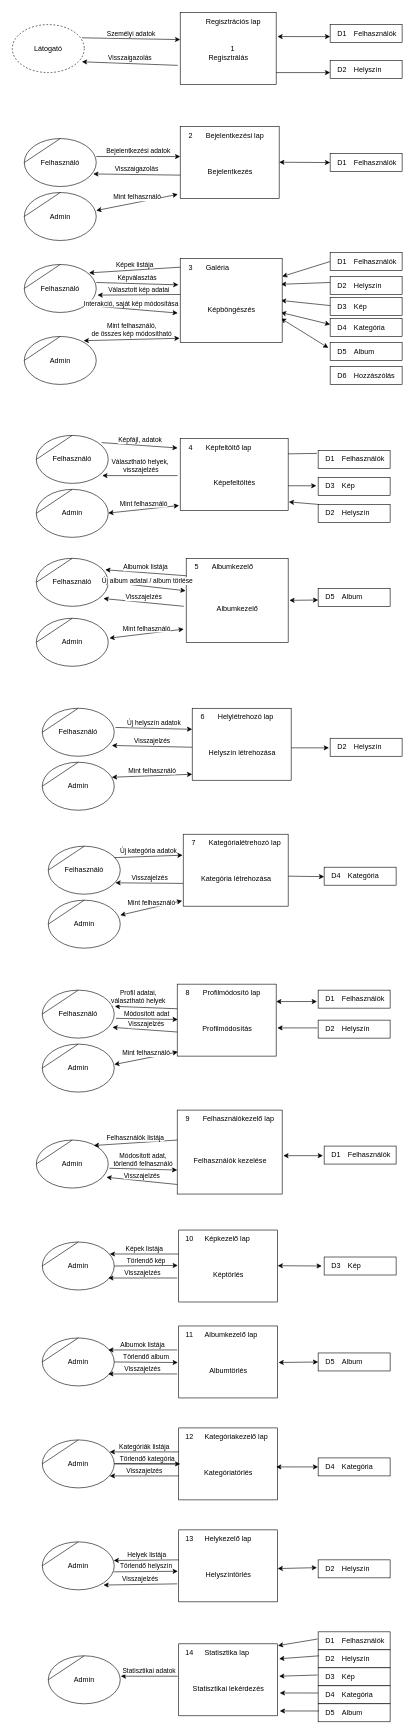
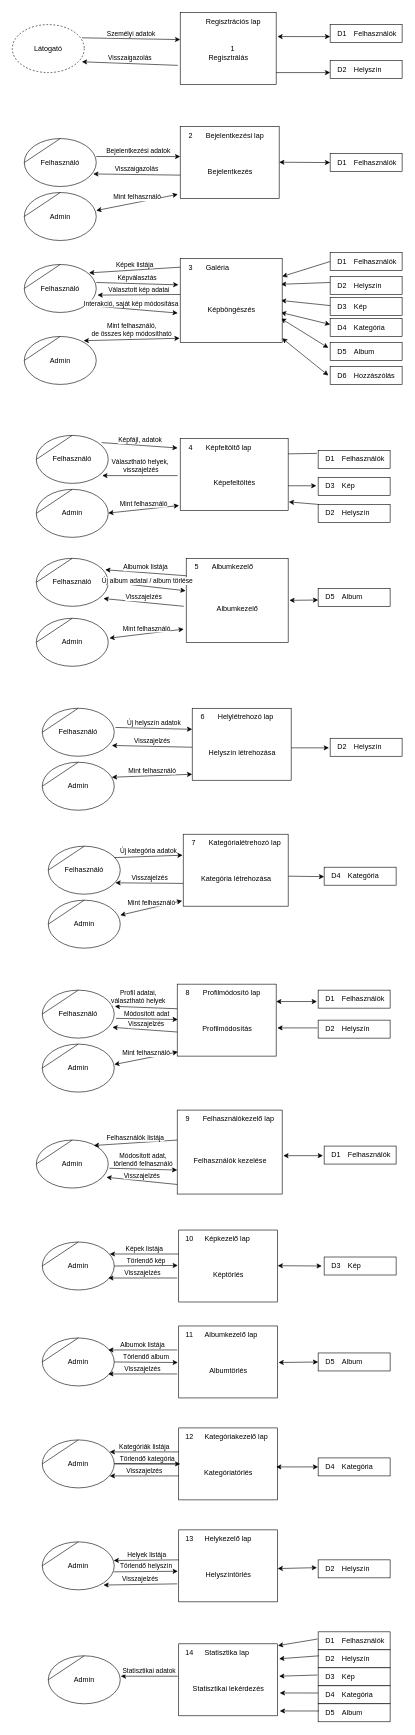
none -> (305, 356)
